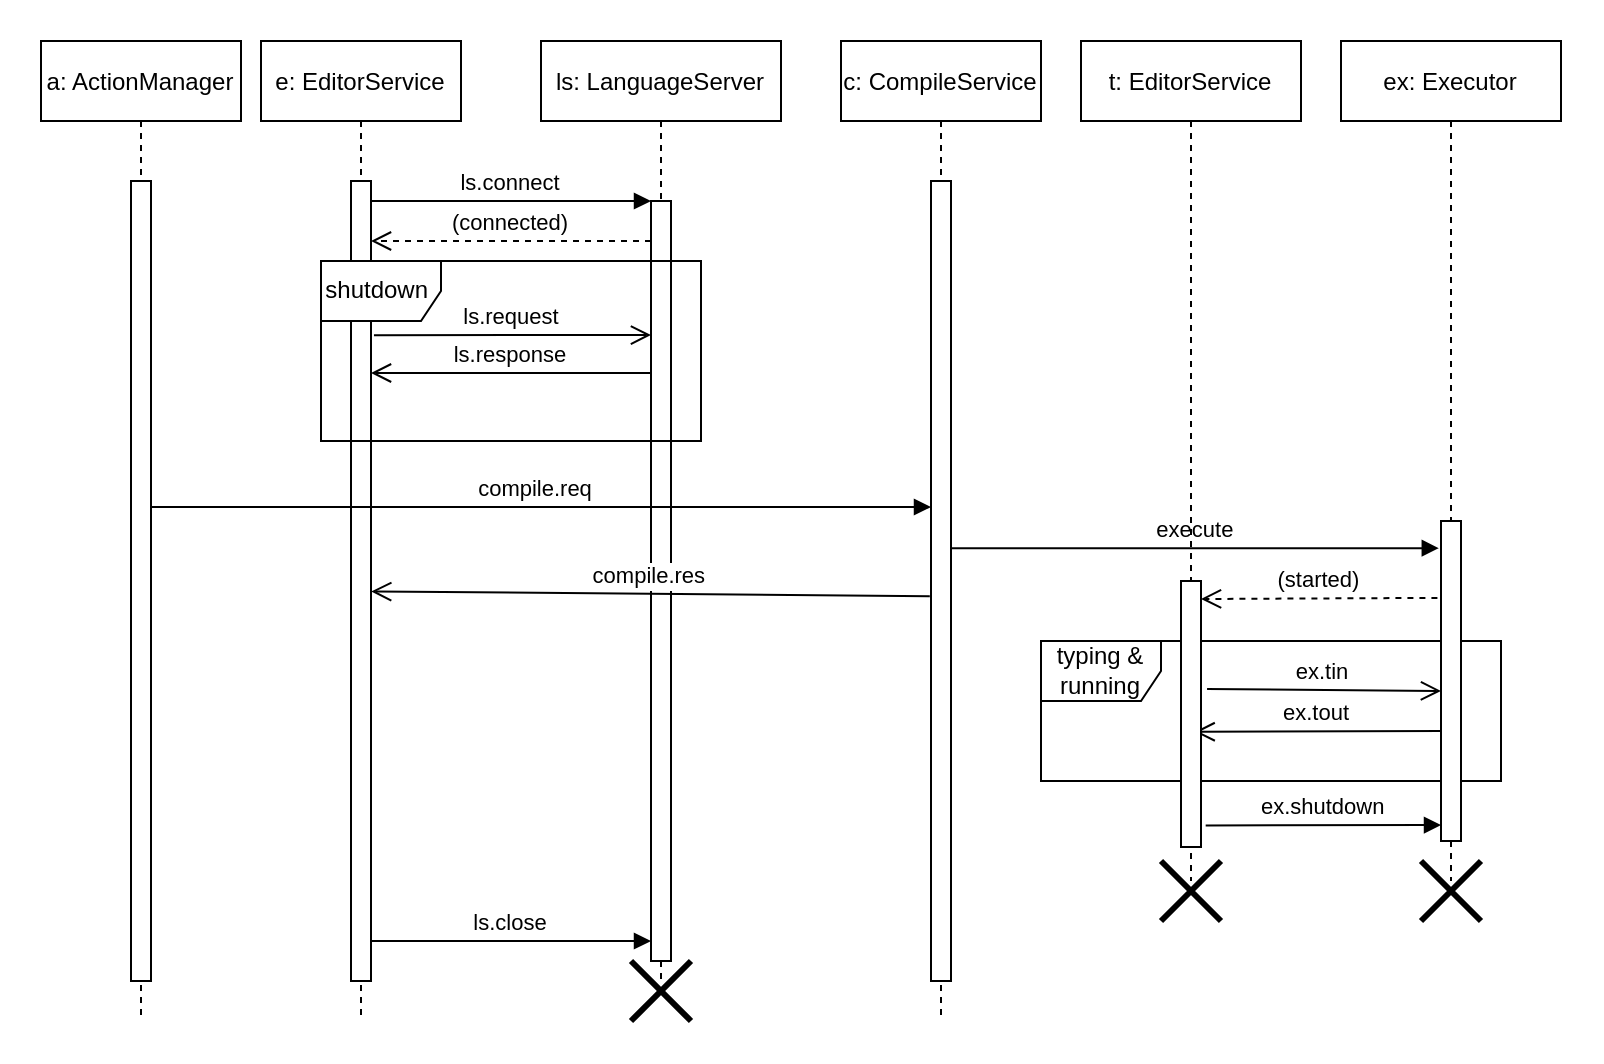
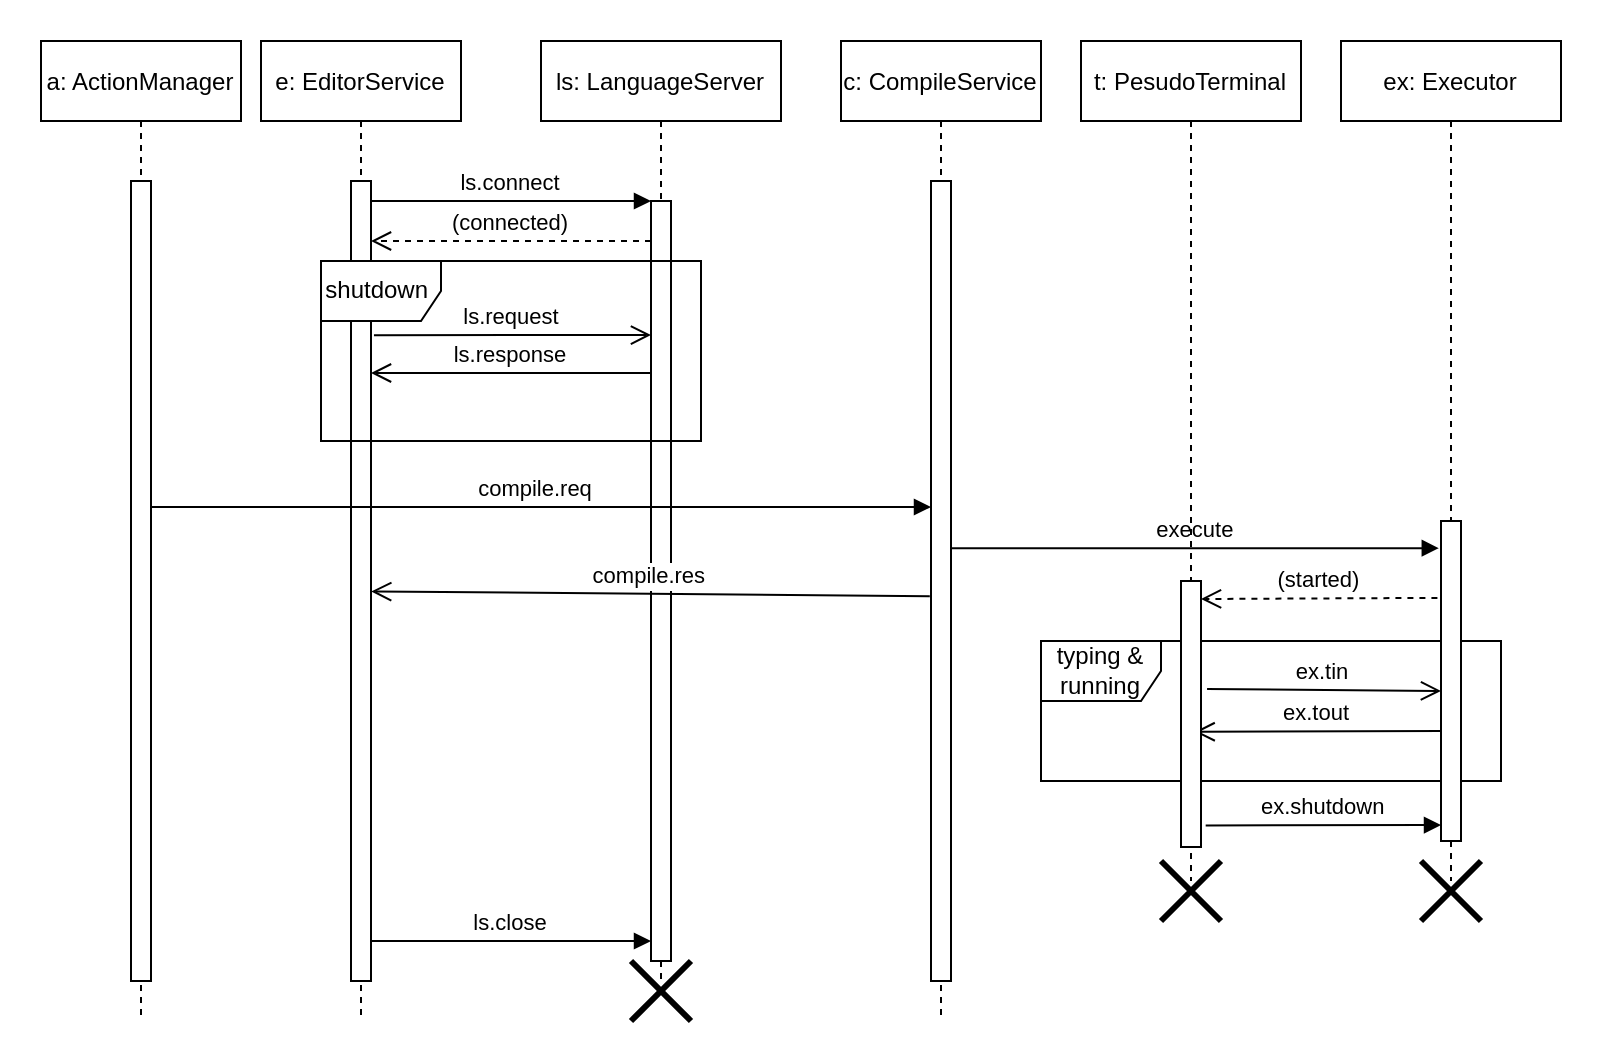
(1190, 82) -> (1190, 82)
